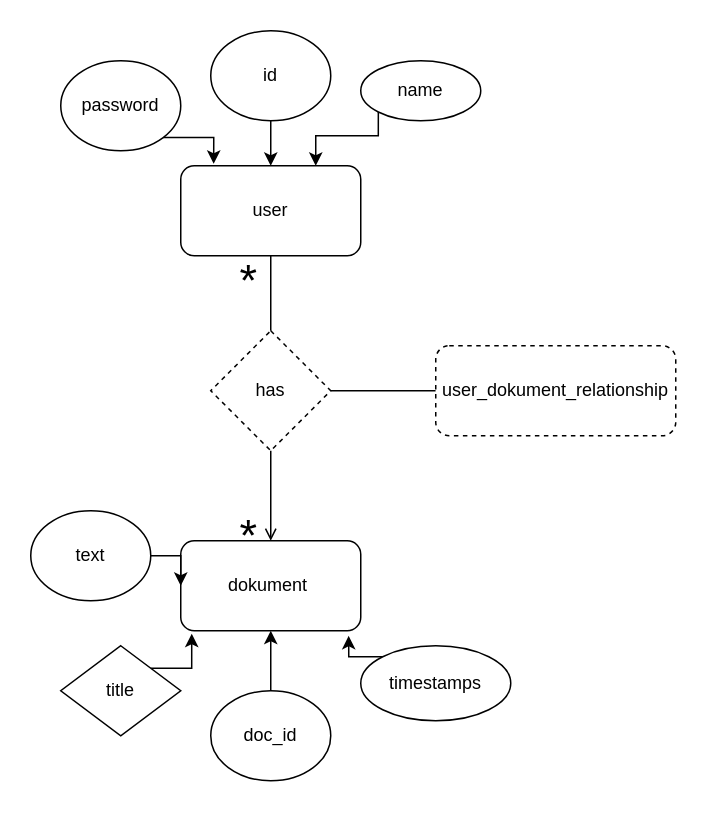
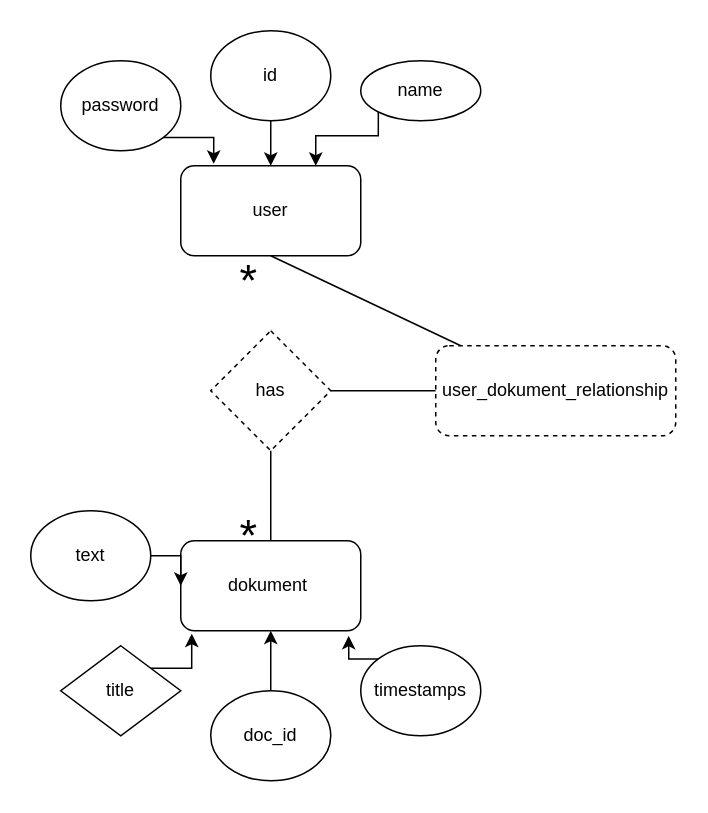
(271, 293) -> (366, 301)
(271, 533) -> (271, 534)
(436, 683) -> (421, 691)
